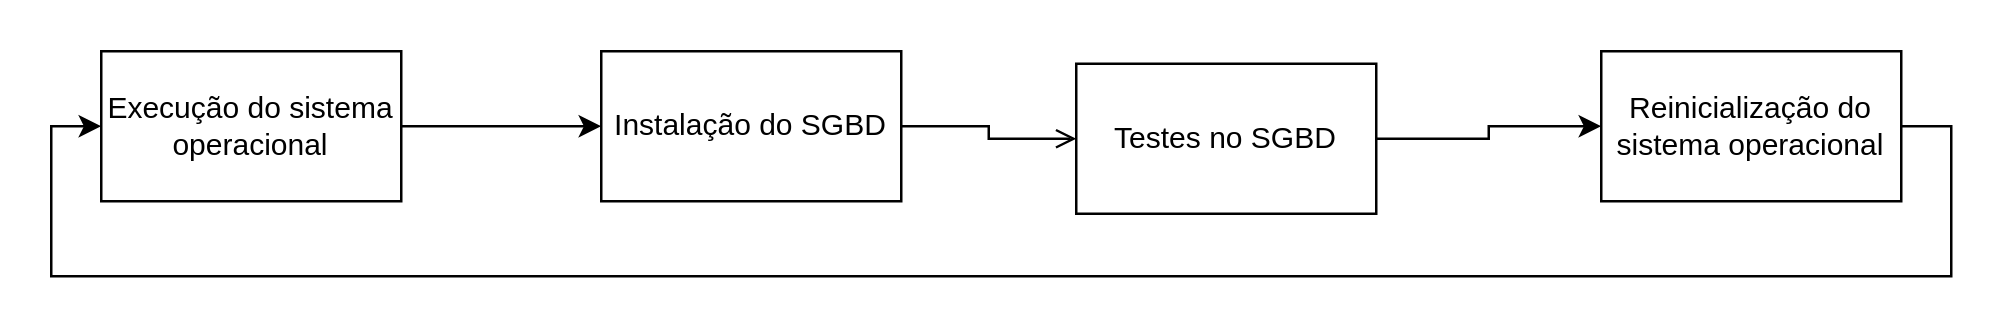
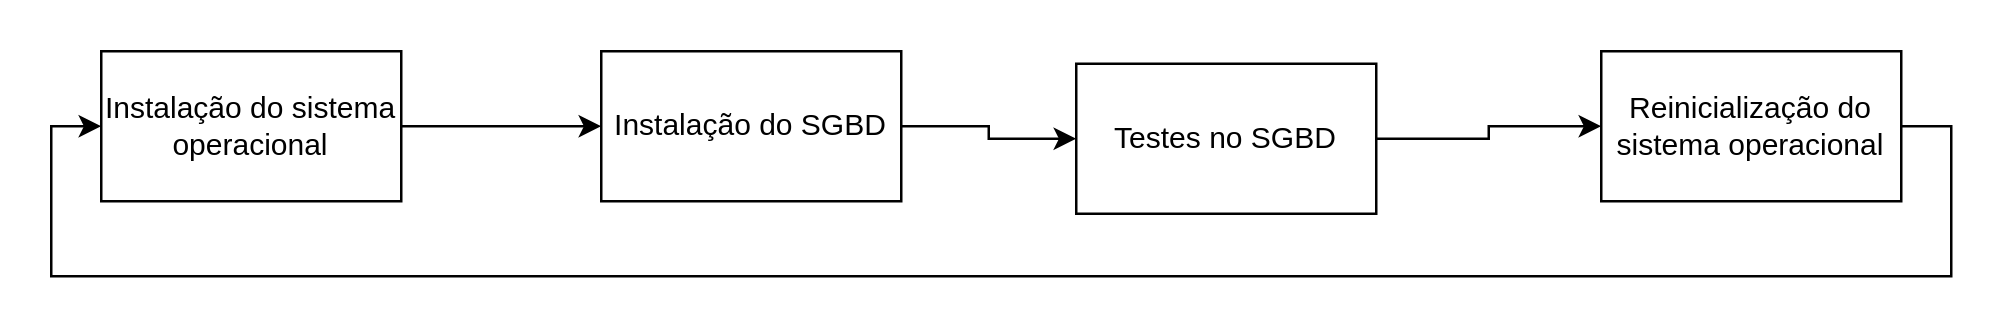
(251, 126) -> (251, 126)
(1062, 139) -> (1058, 139)
